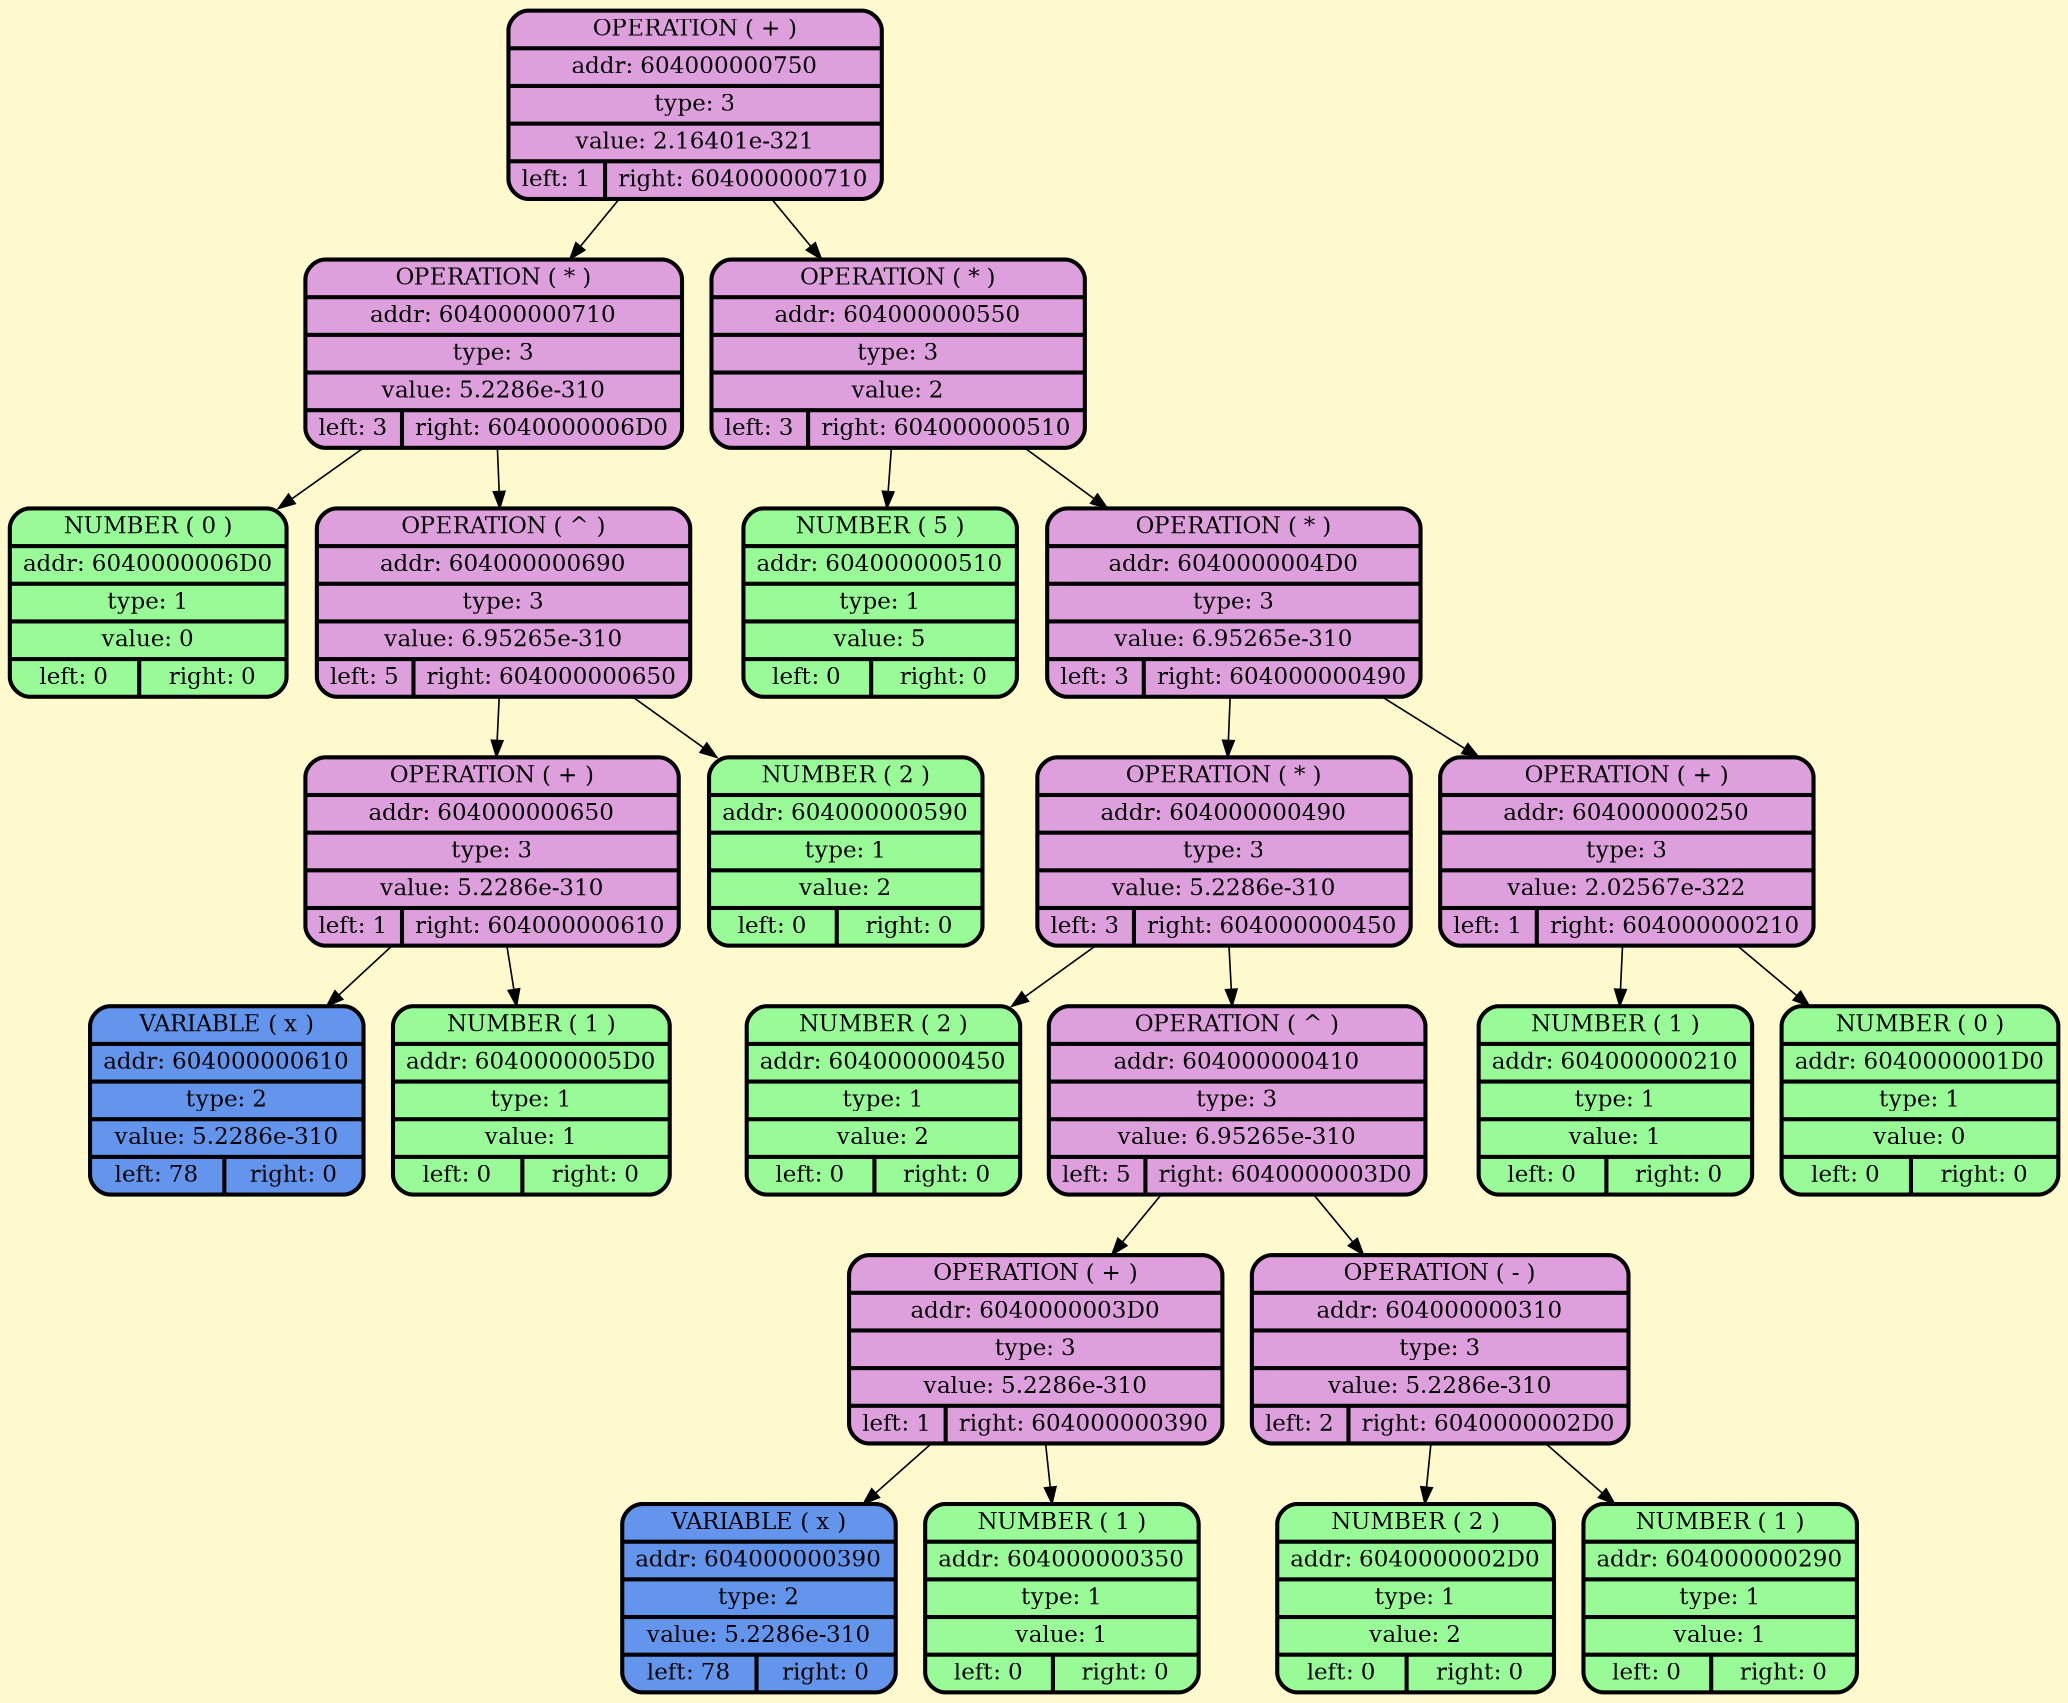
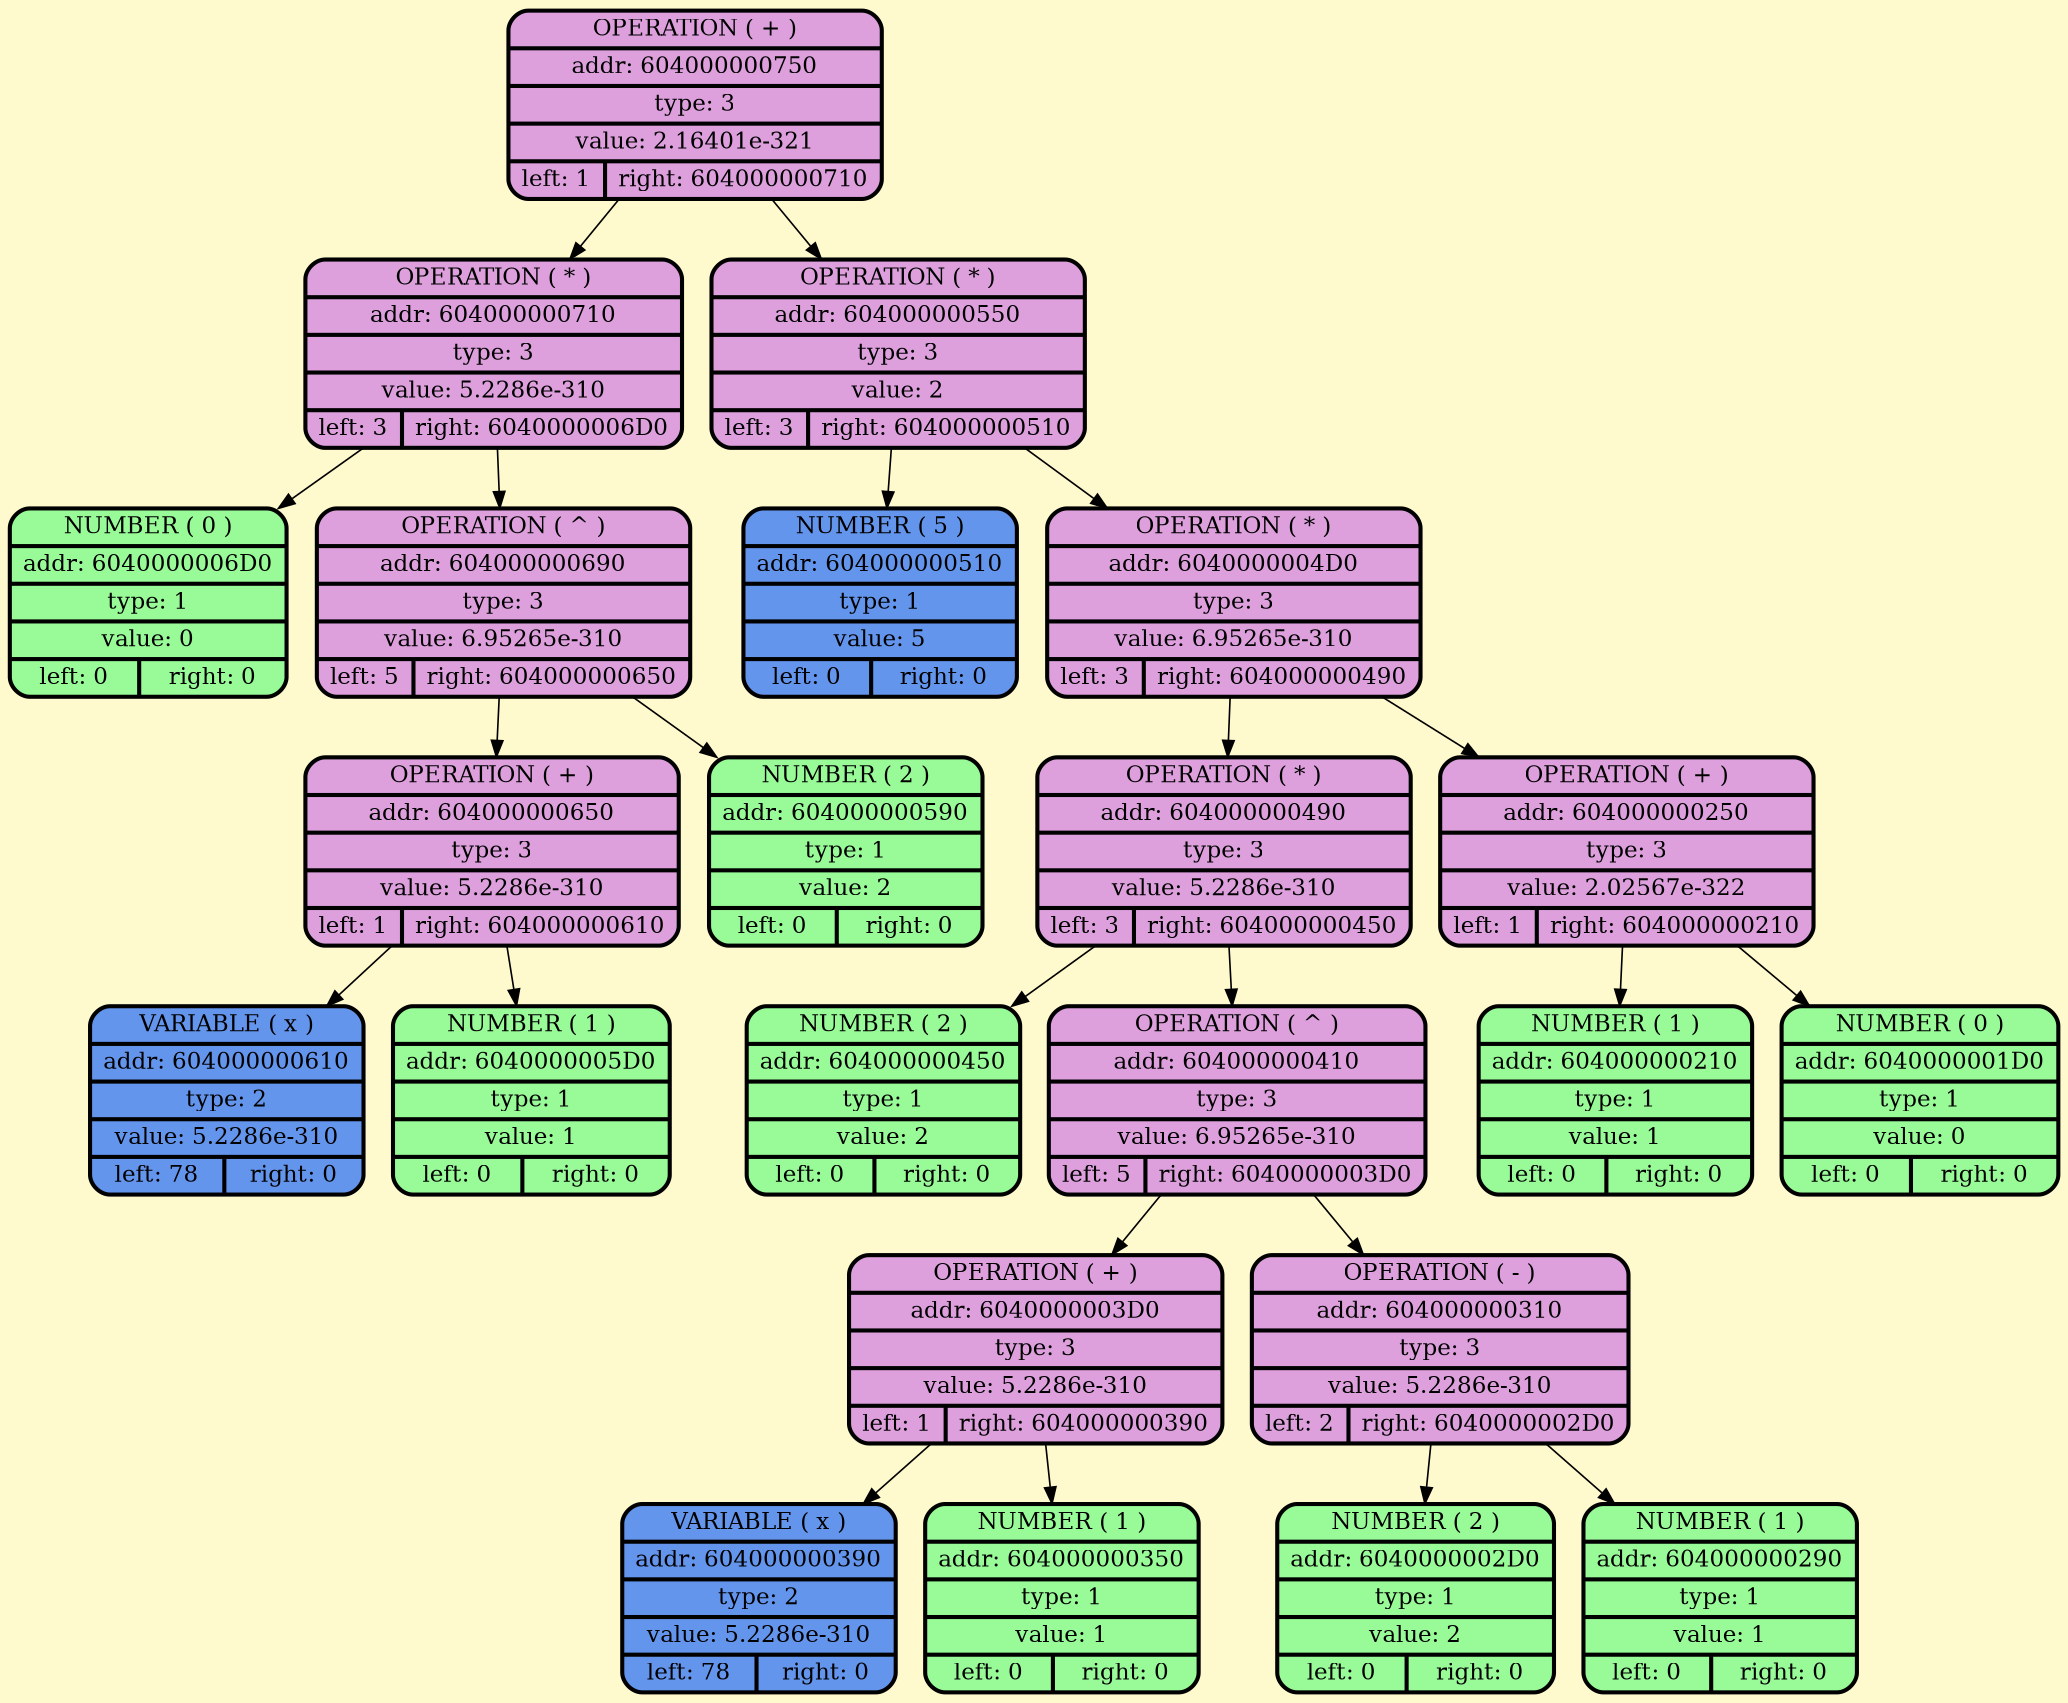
(880, 603) -> (880, 603)
